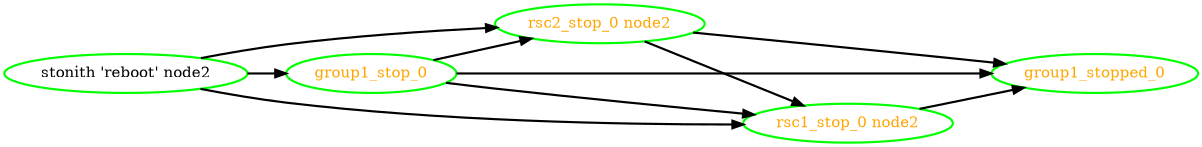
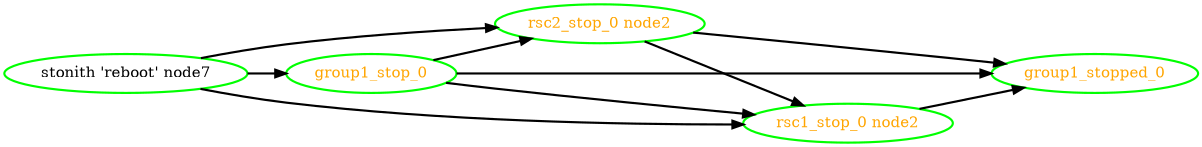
(126, 73) -> (126, 73)
